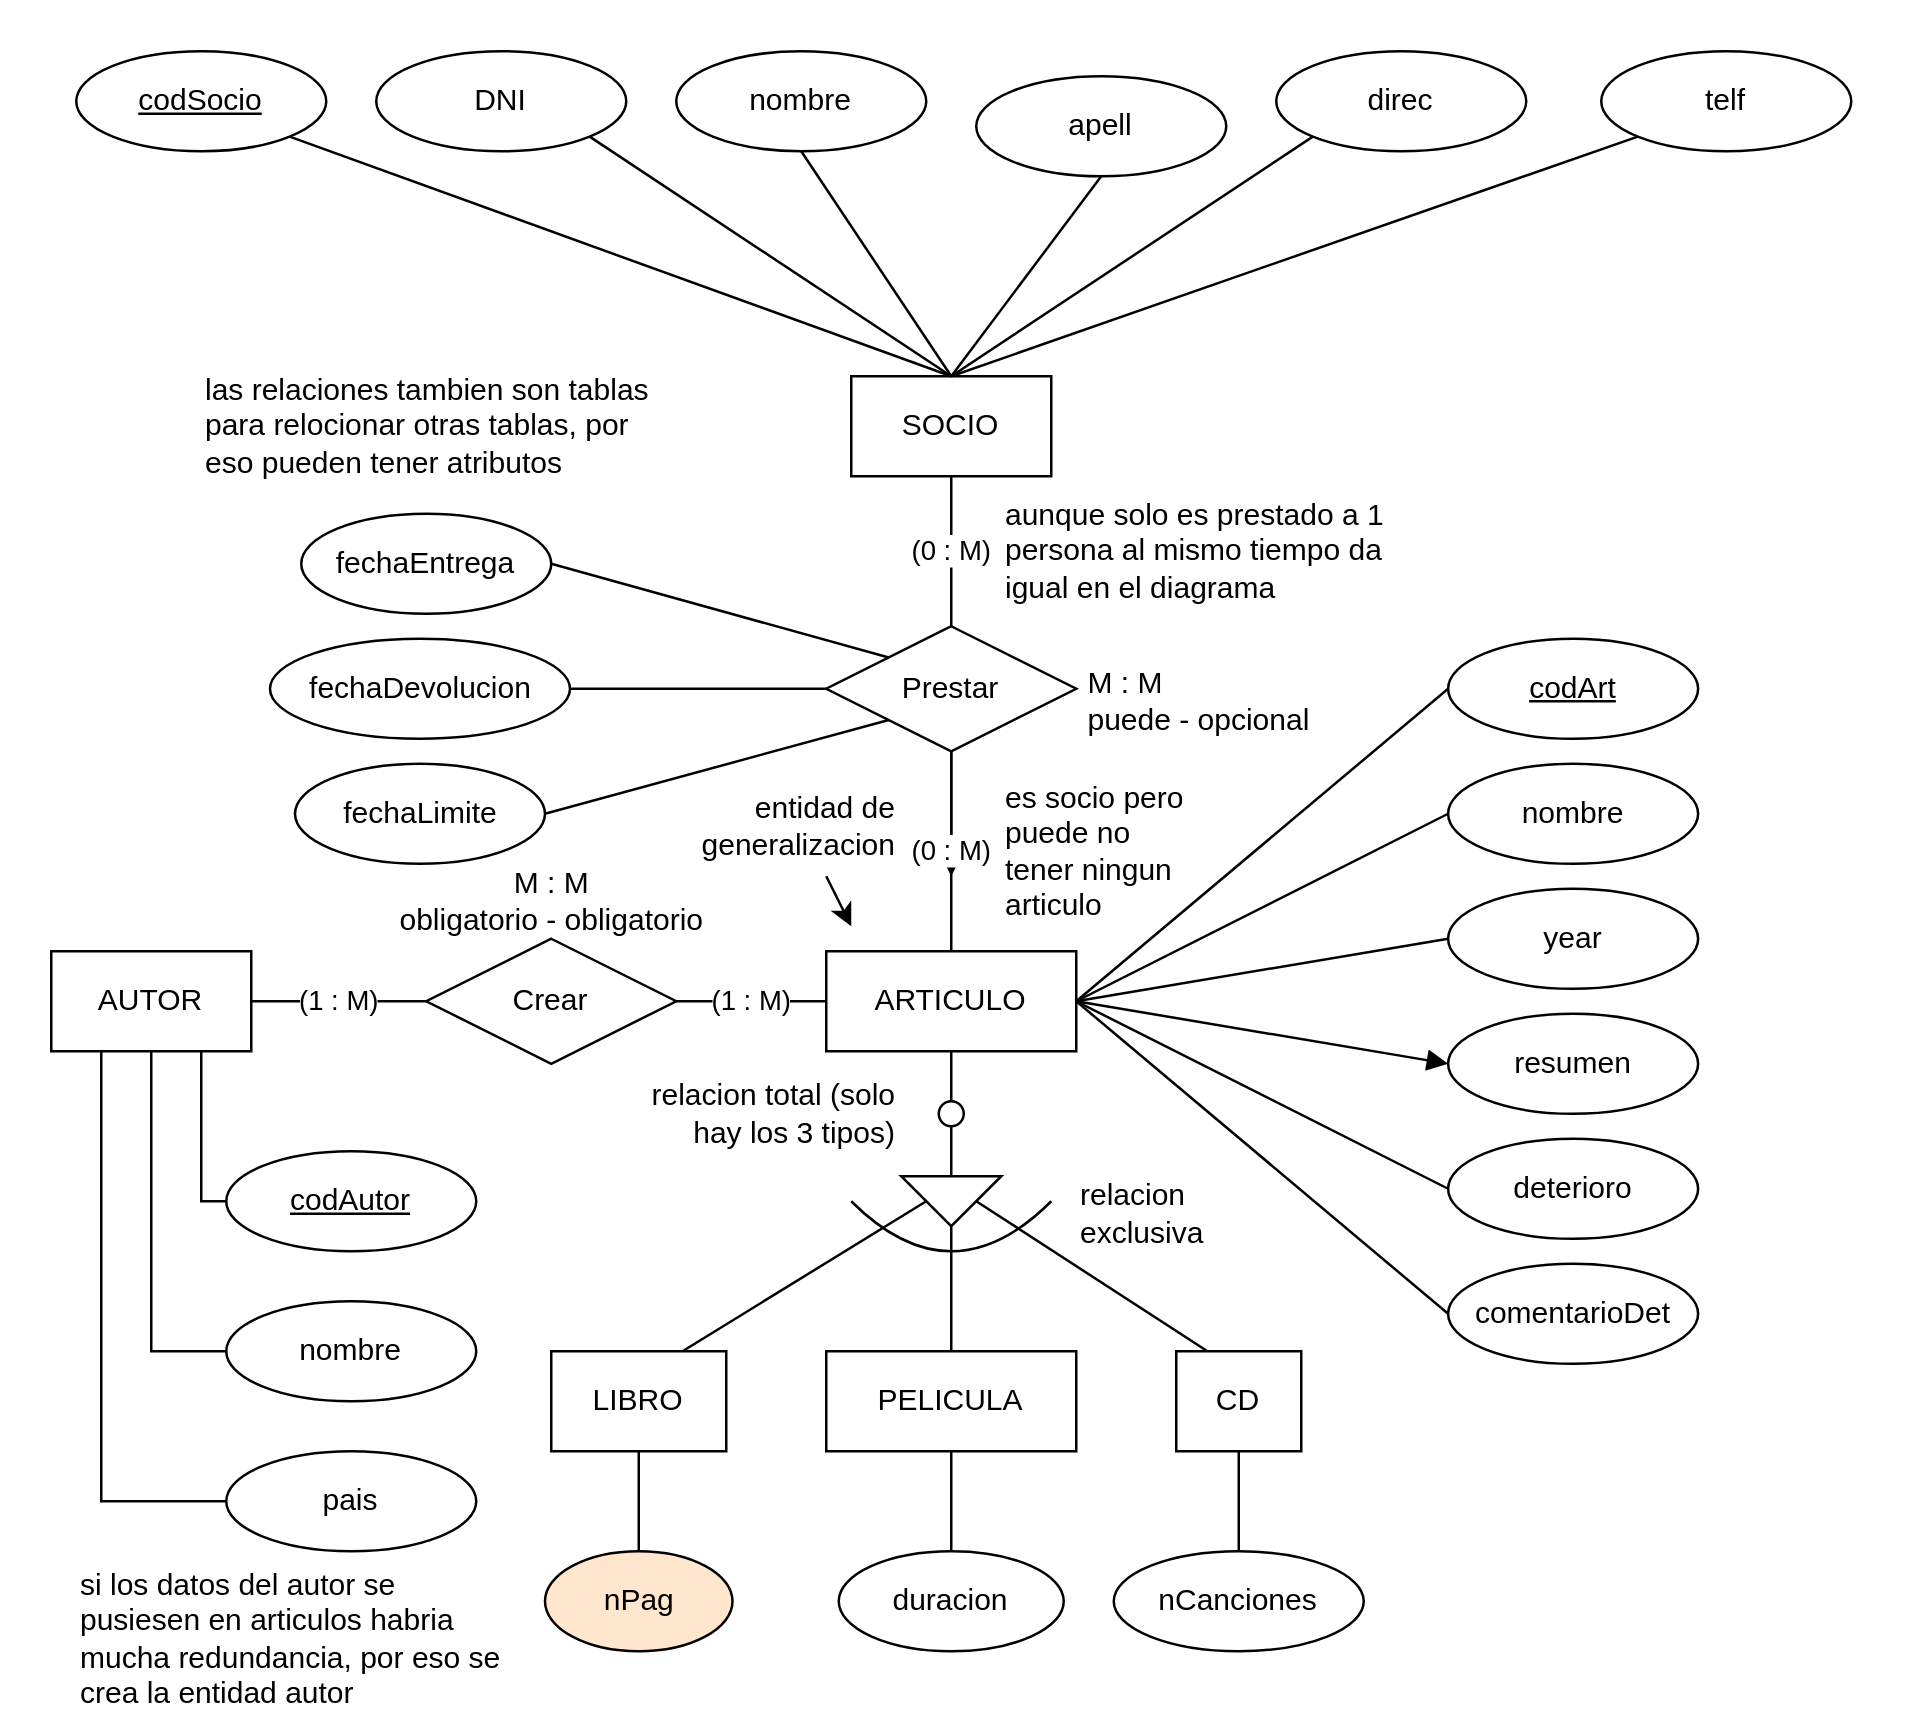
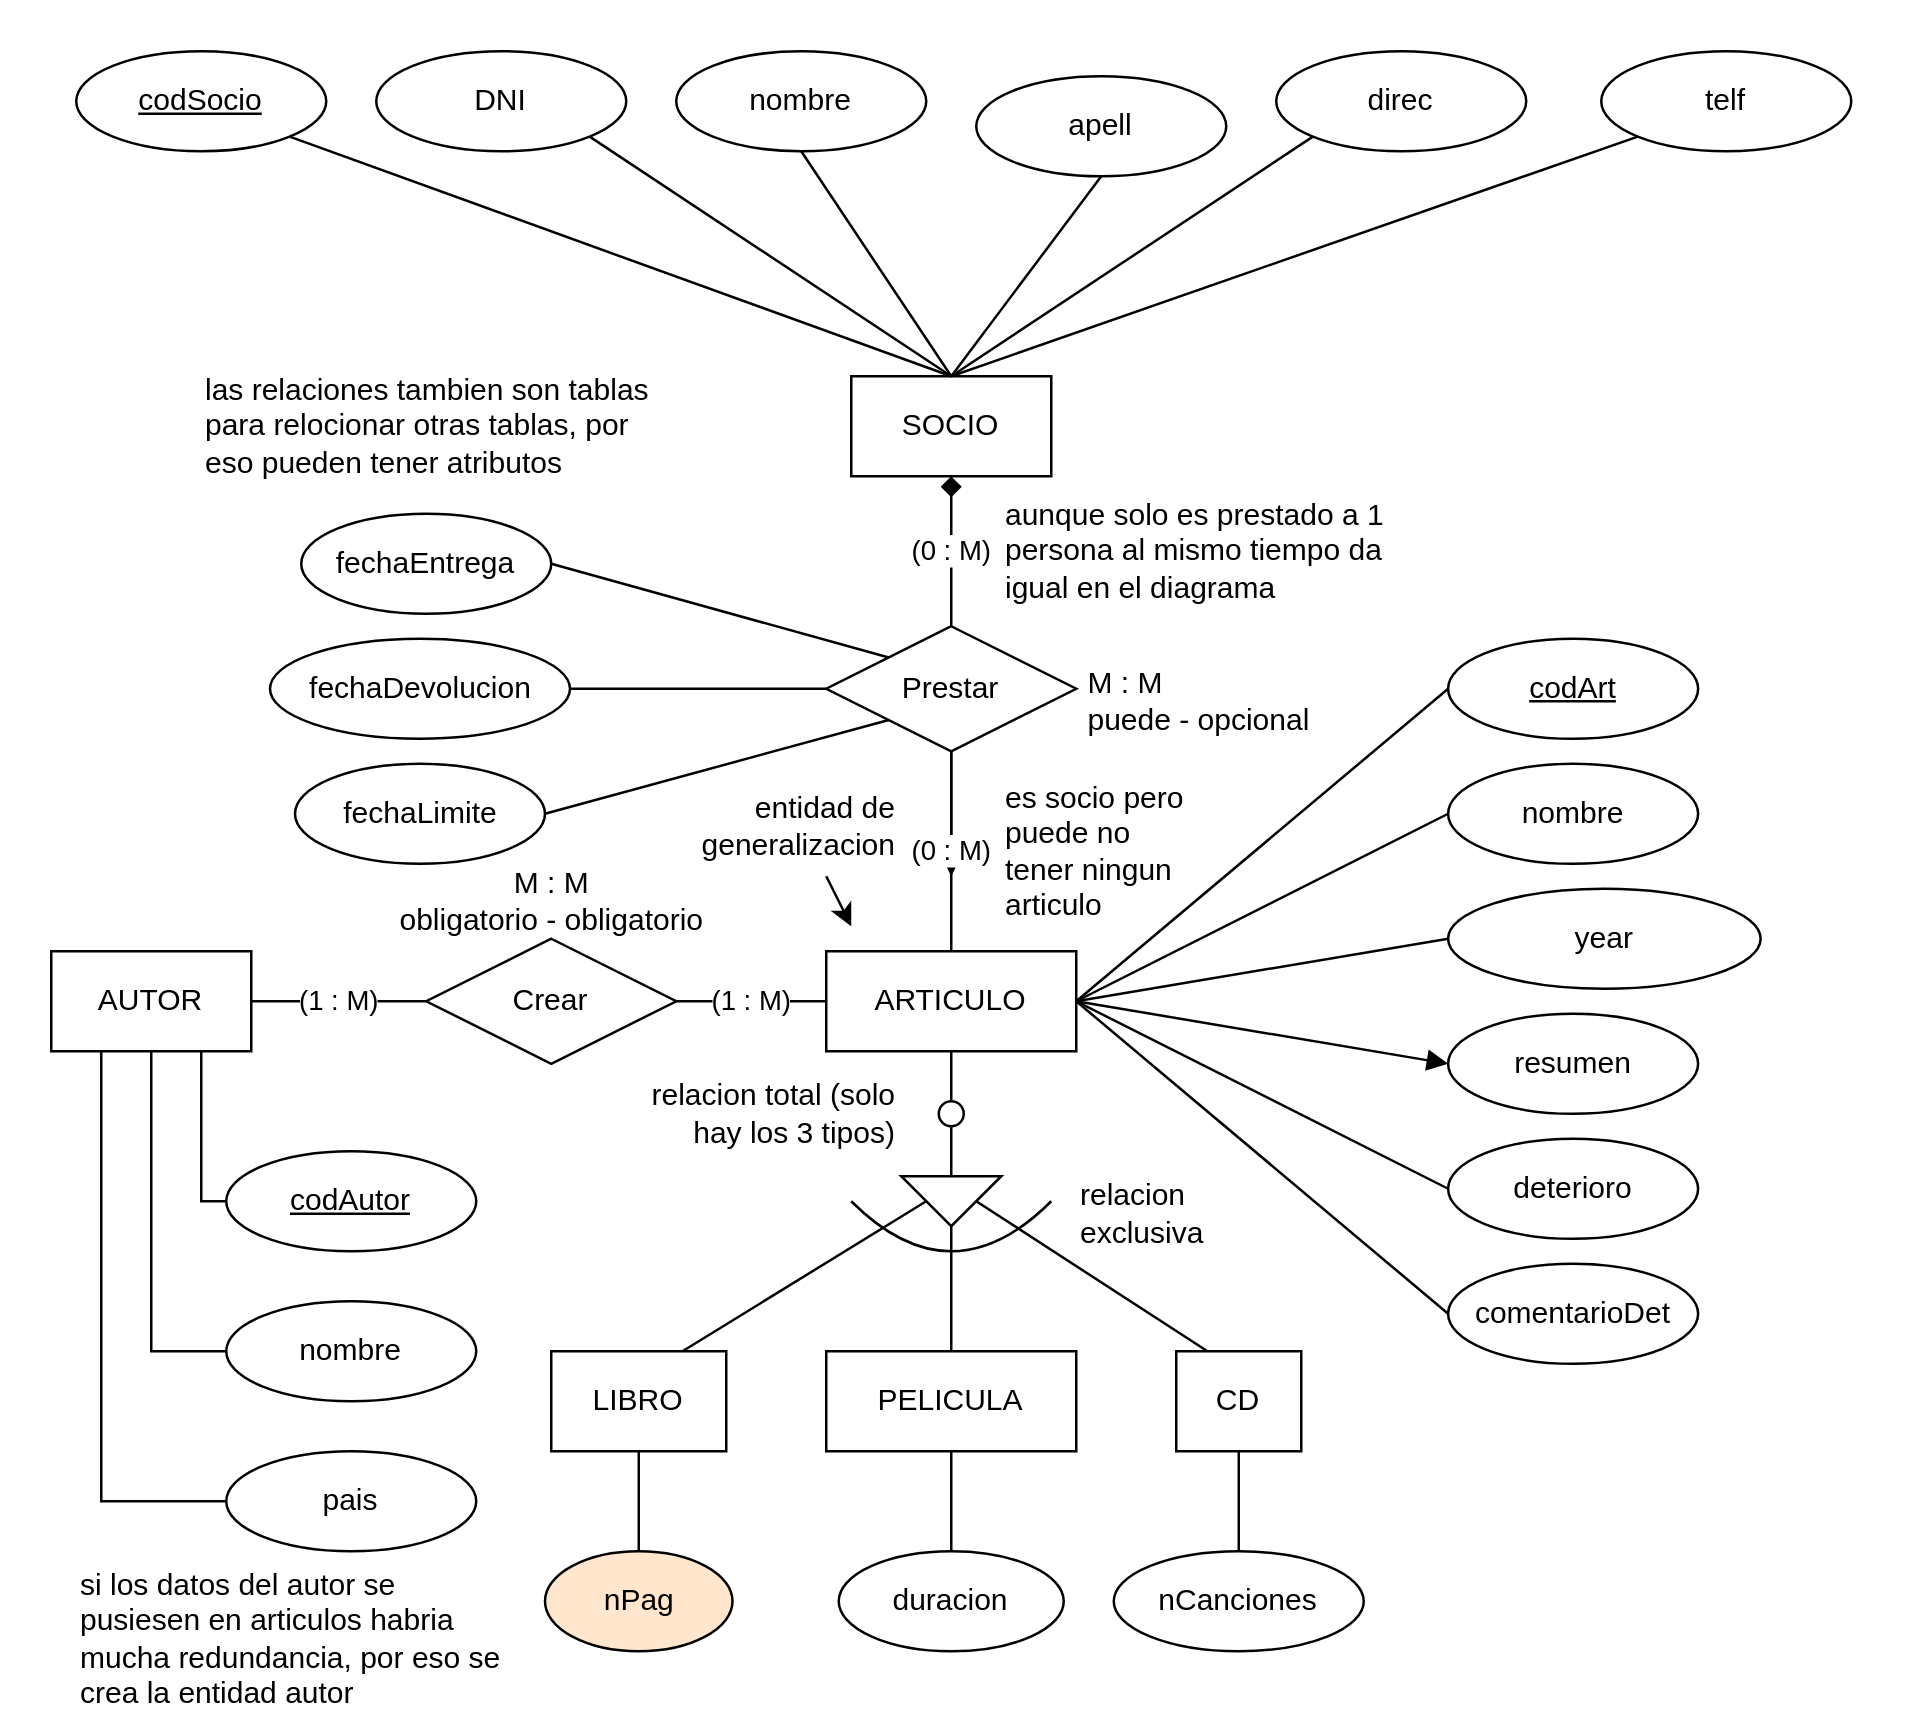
(951, 487) -> (951, 497)
(1573, 939) -> (1604, 939)
